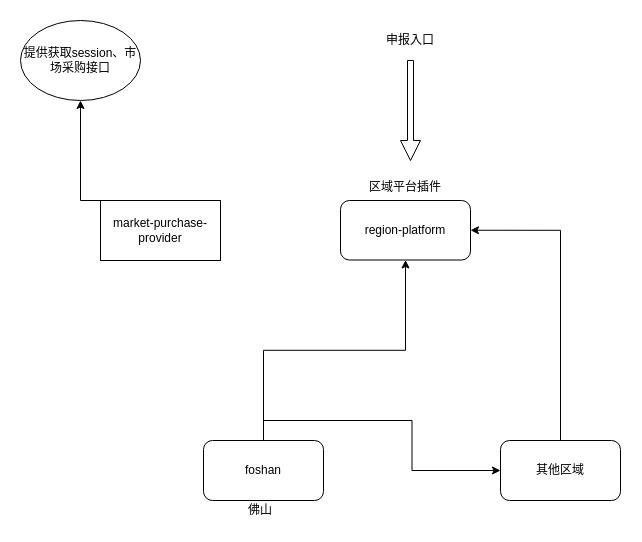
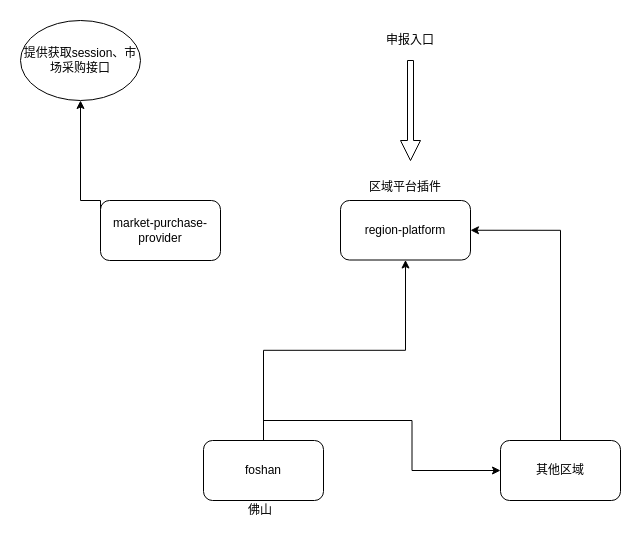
(161, 231) -> (161, 231)
